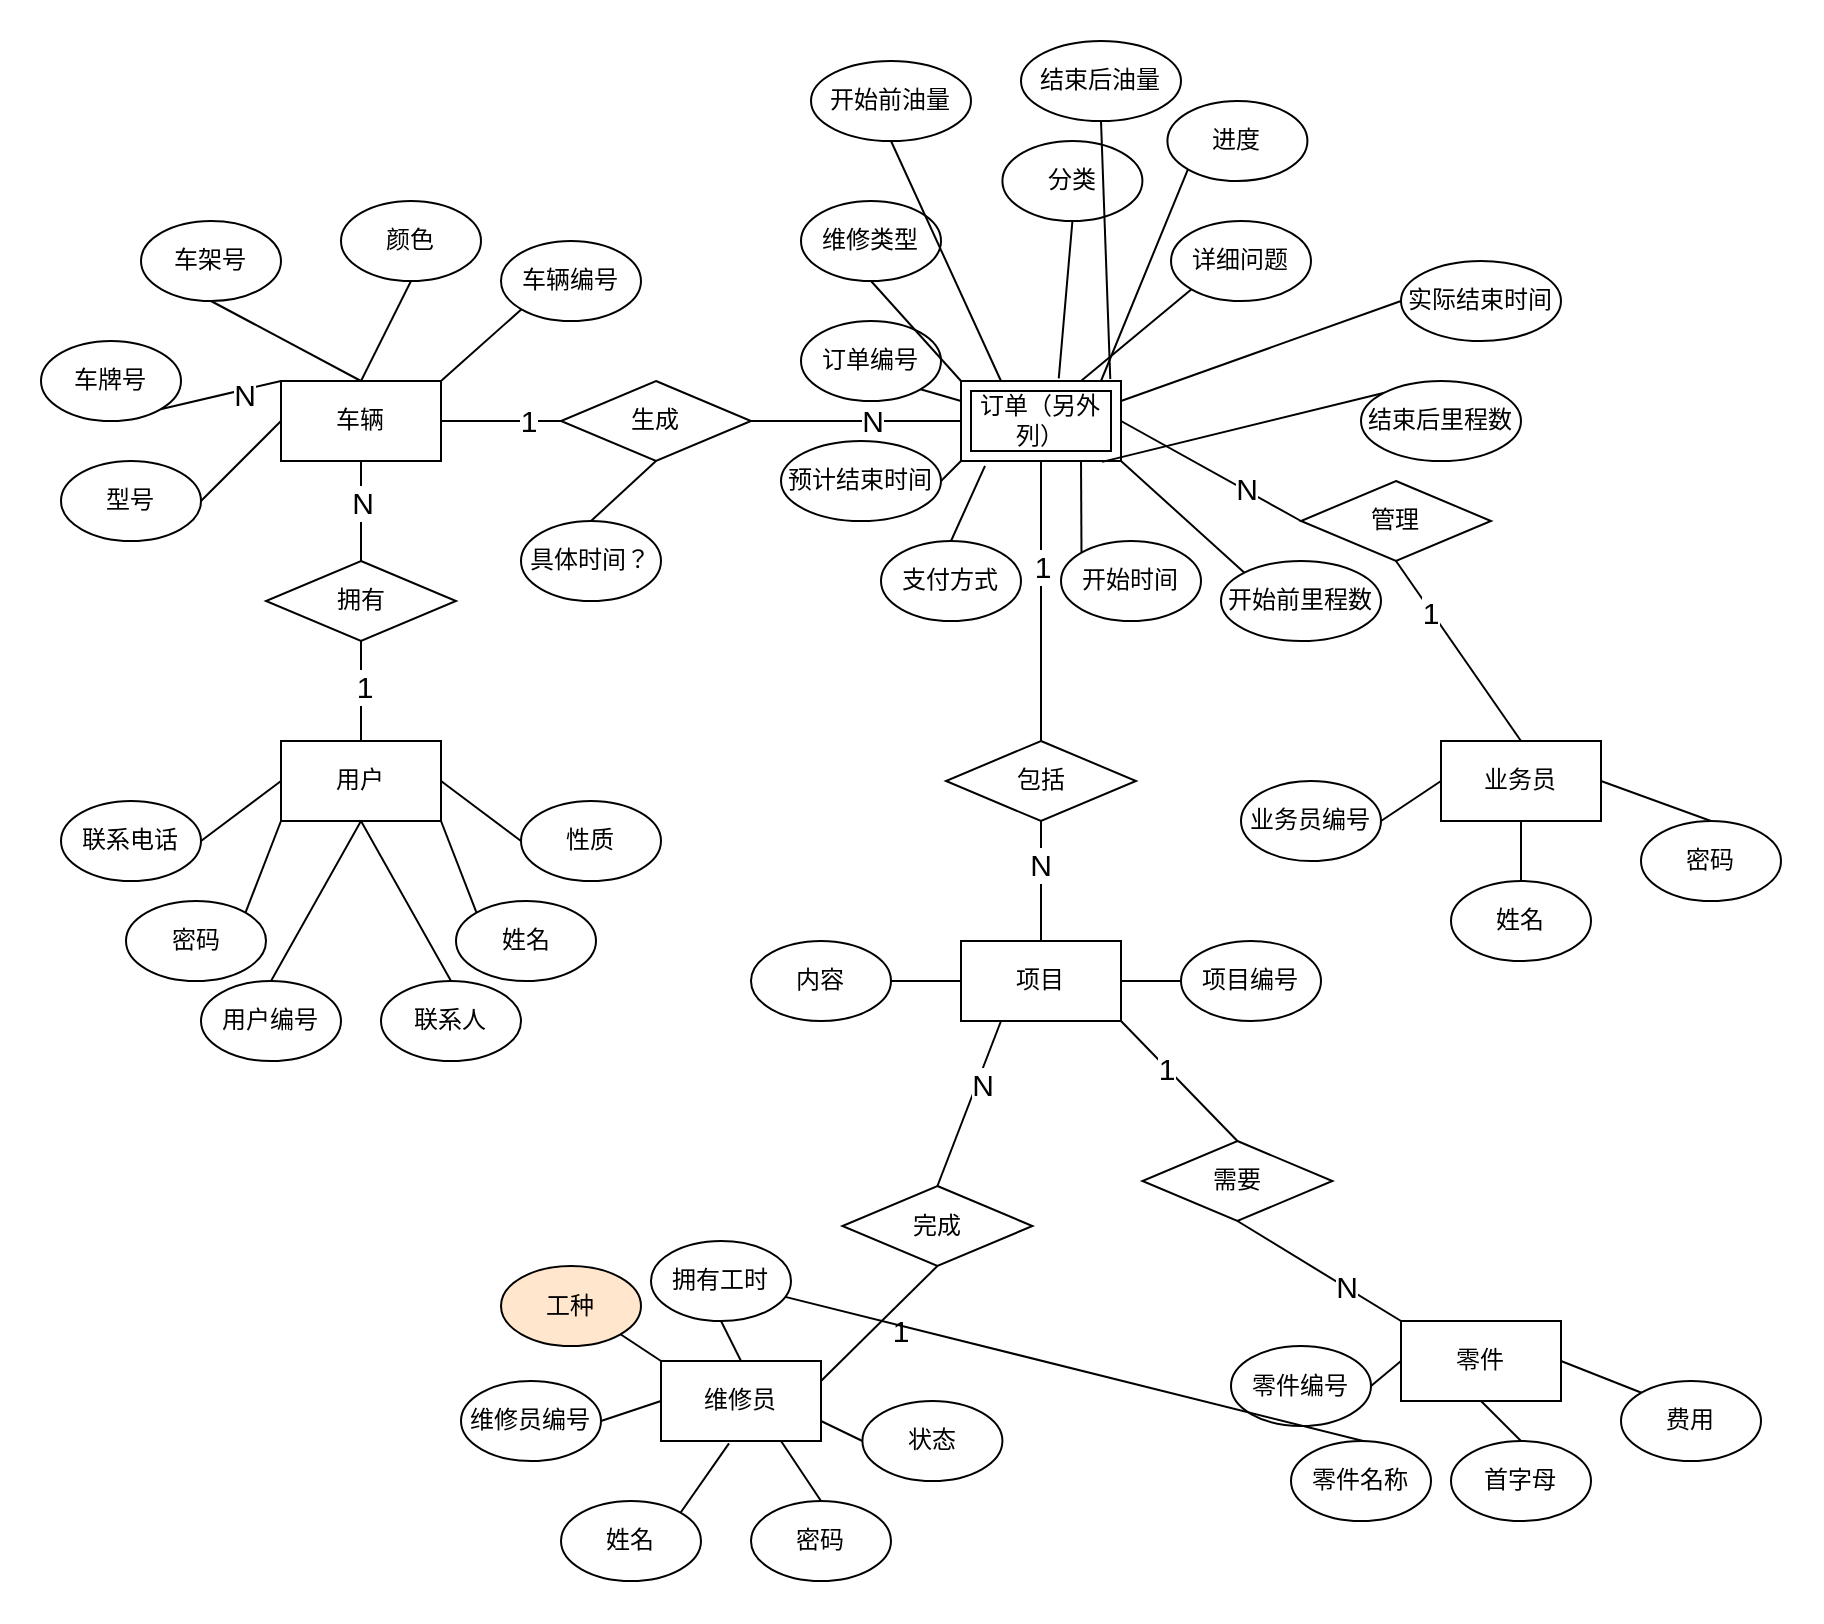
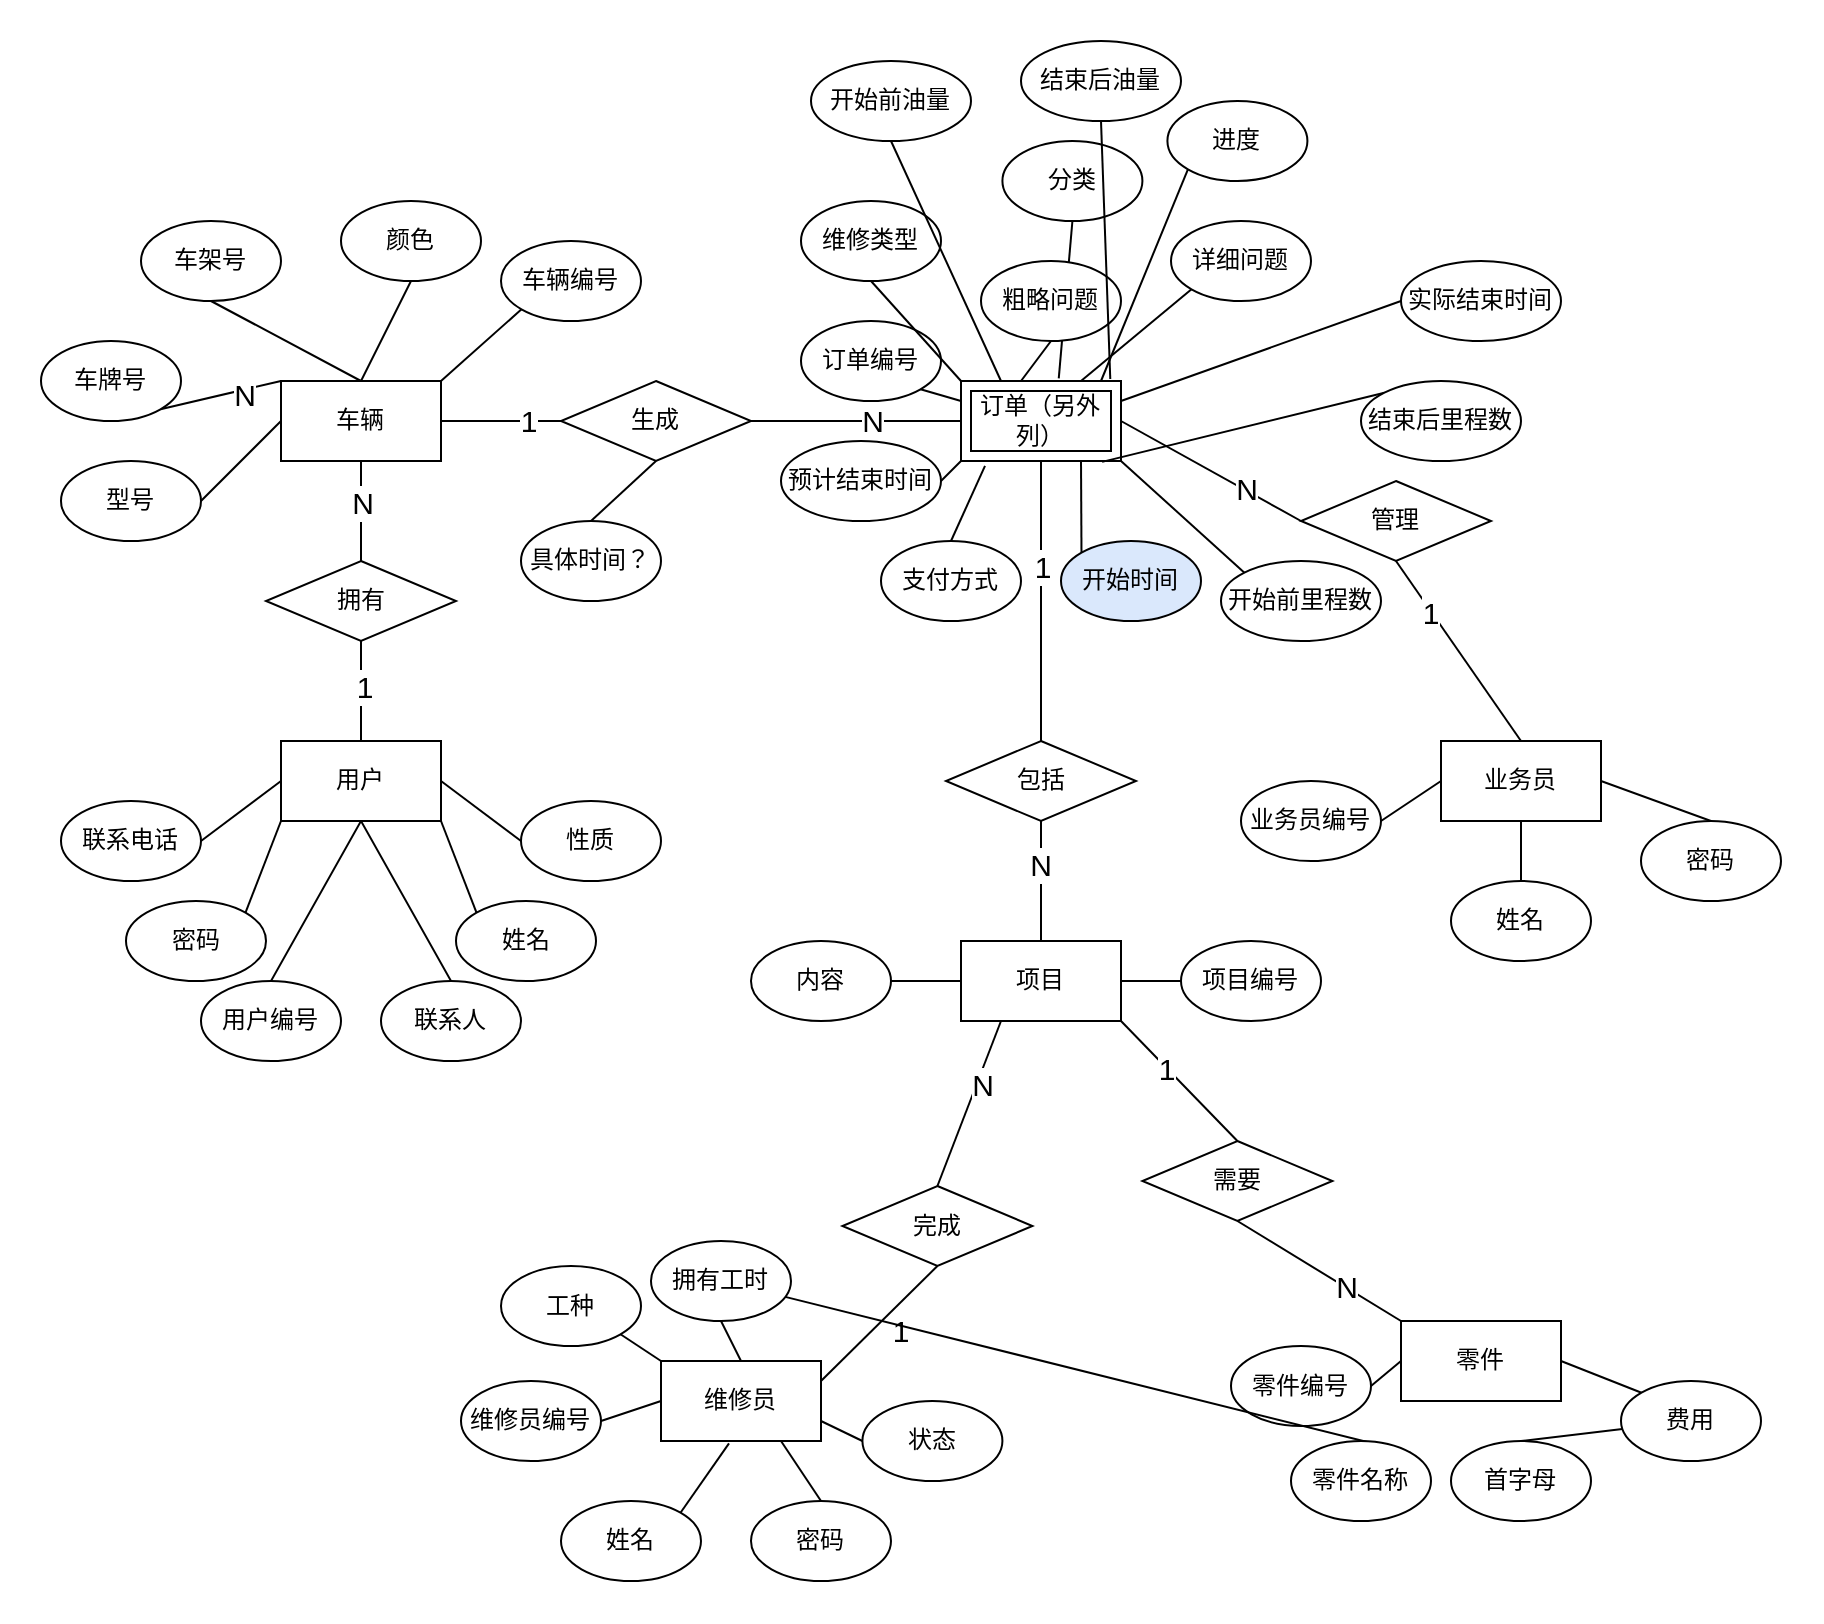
none -> (1051, 301)
none -> (1036, 361)
(1131, 581) -> (1131, 581)
(571, 1306) -> (571, 1306)
(1501, 1421) -> (1572, 1435)
